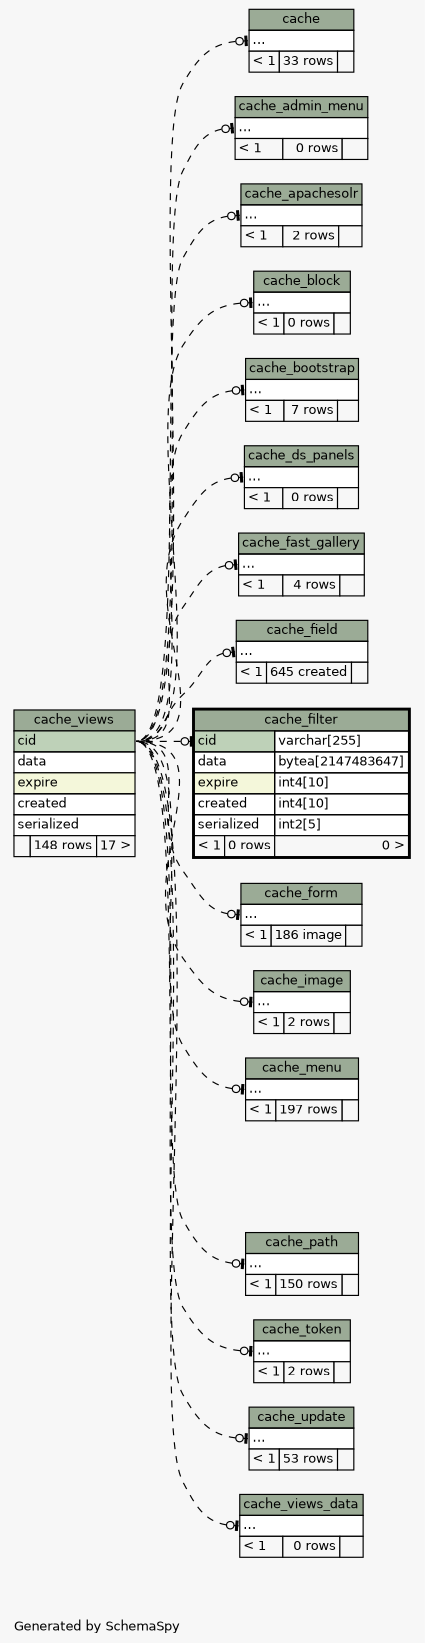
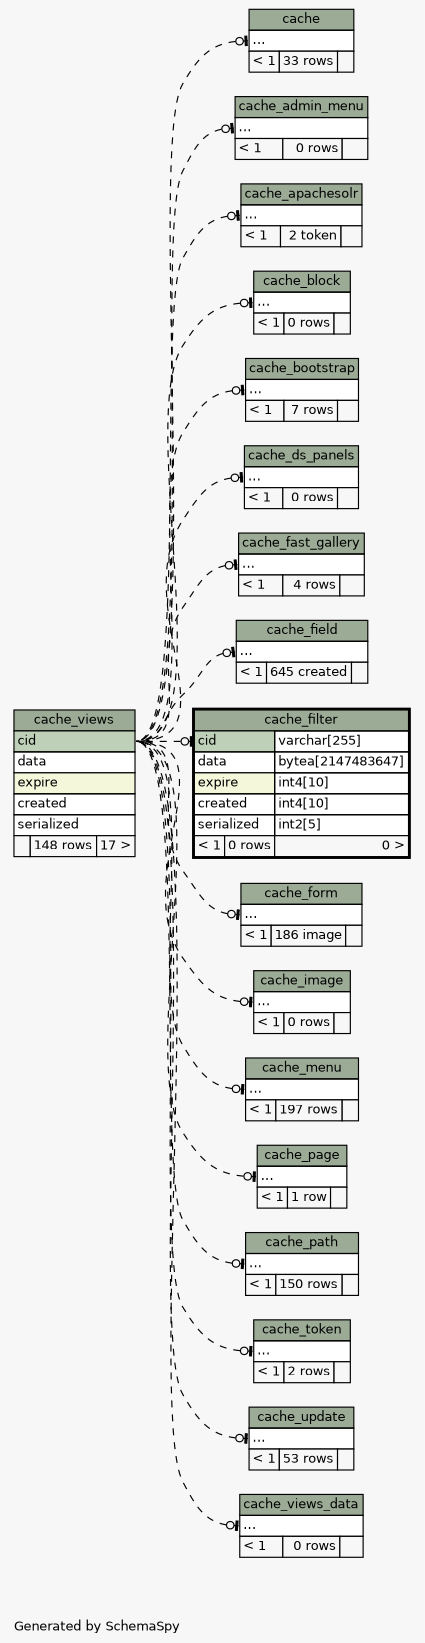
(314, 236) -> (313, 236)
(309, 1022) -> (309, 1022)
none -> (301, 1177)
